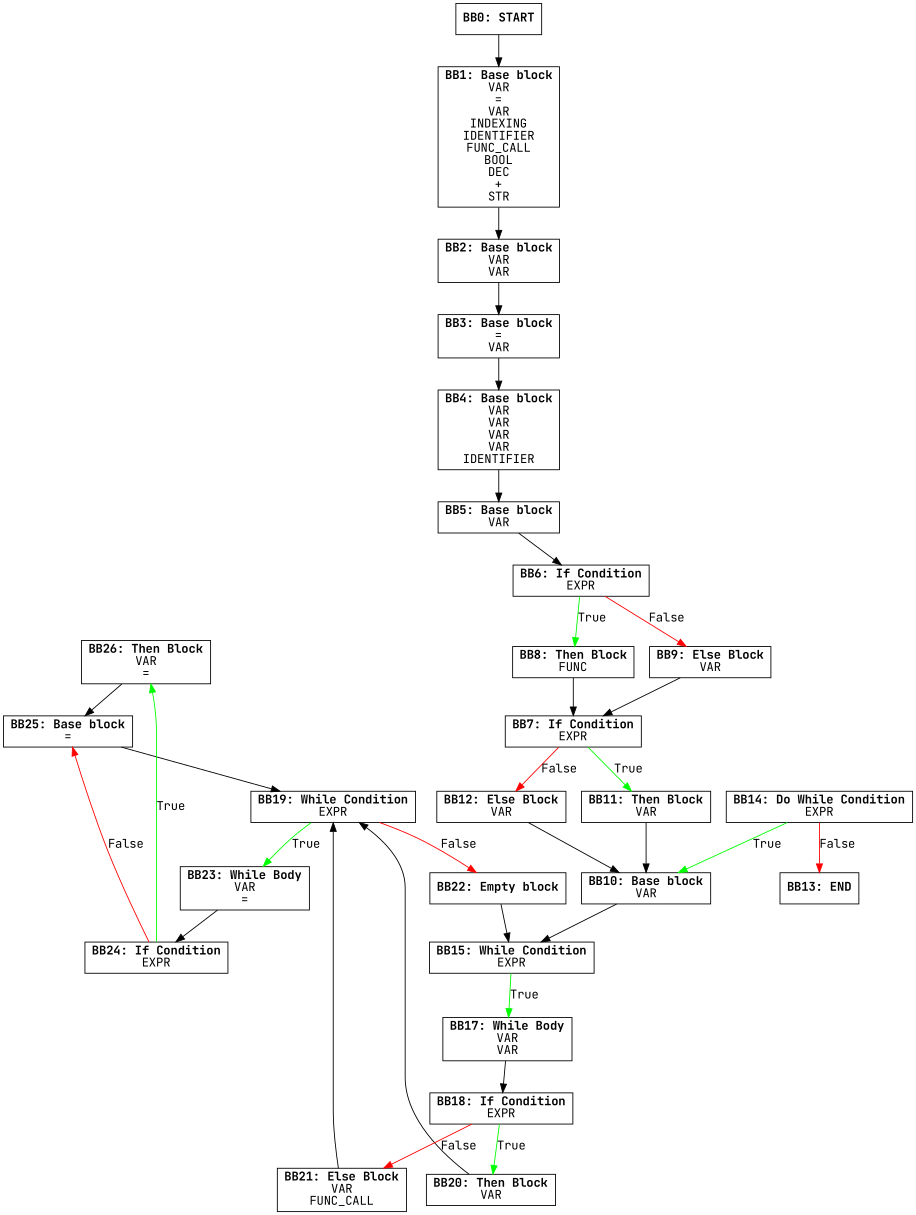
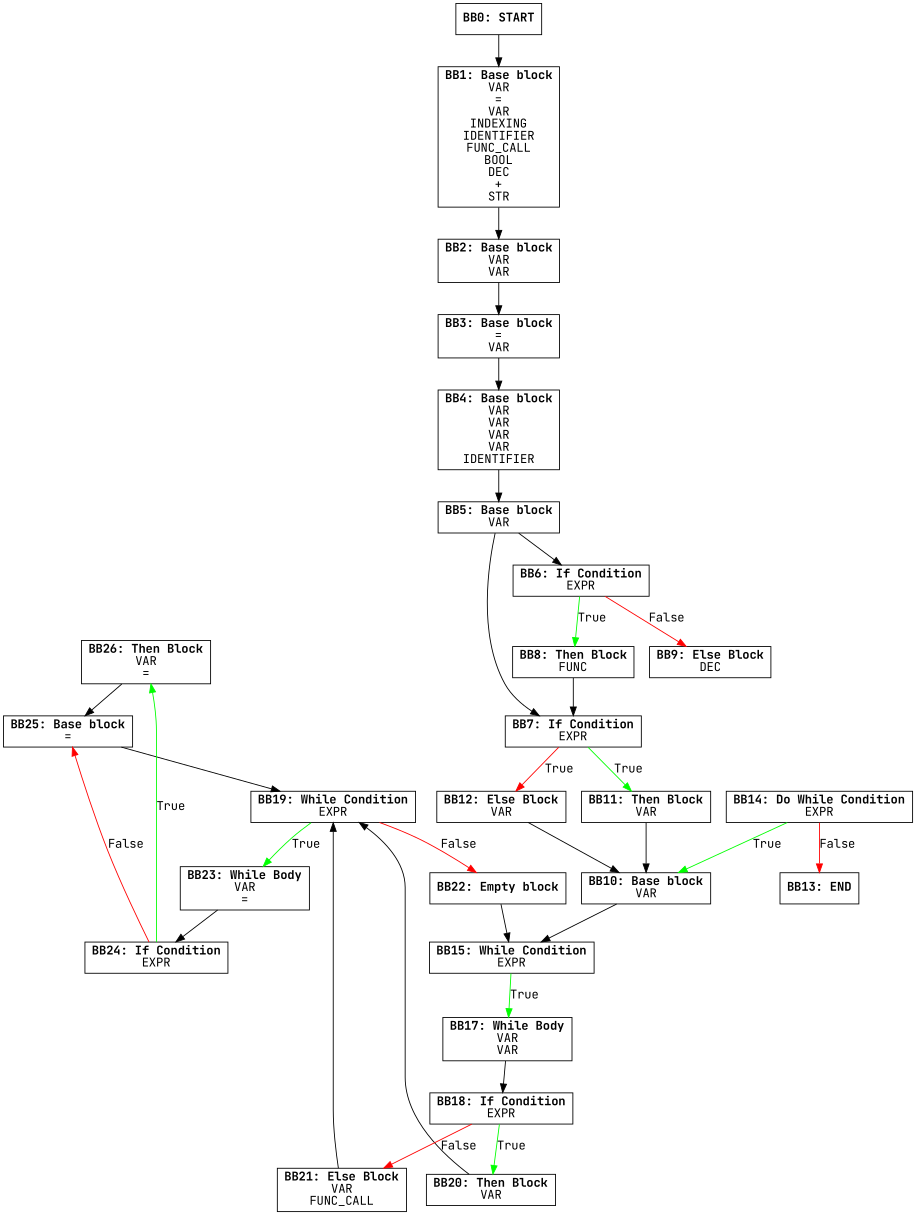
(710, 667) -> (710, 667)
(646, 695) -> (489, 629)
(559, 769) -> (559, 769)
